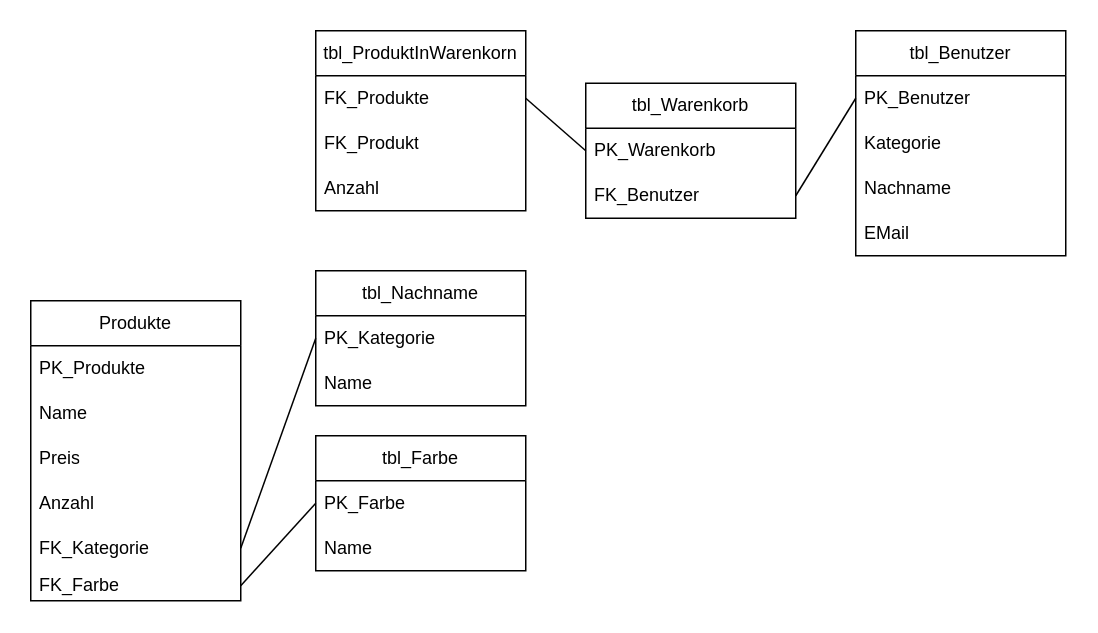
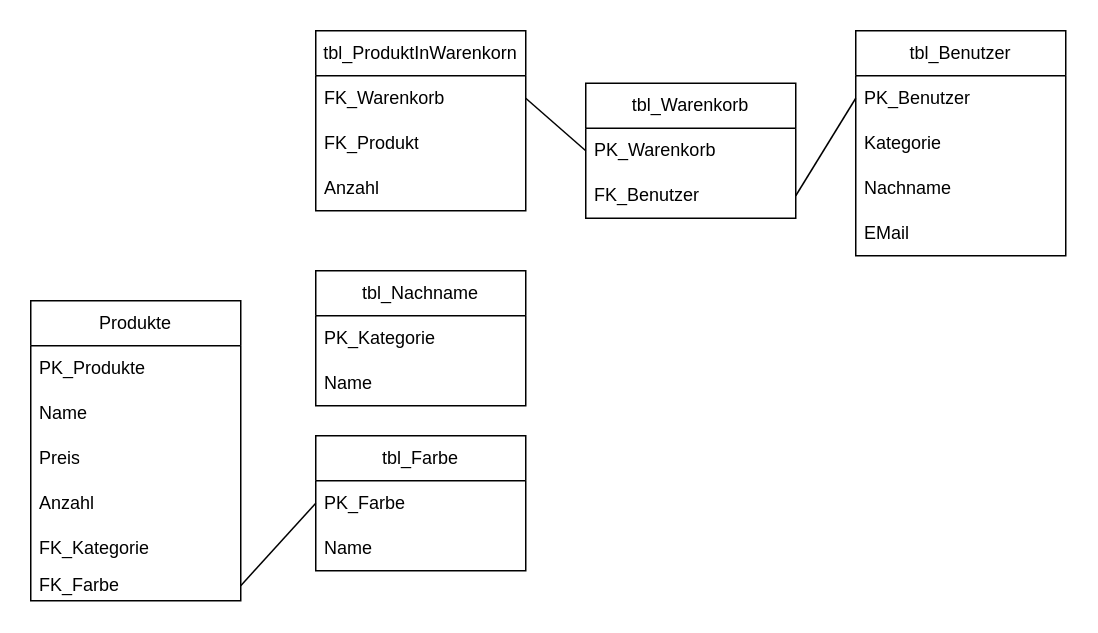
(380, 98) -> (385, 98)
(278, 445) -> none
